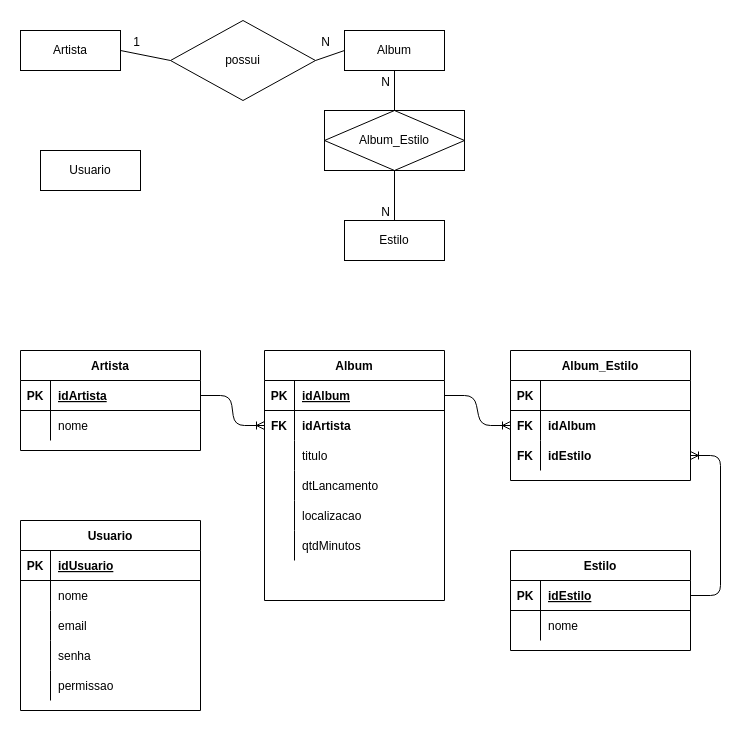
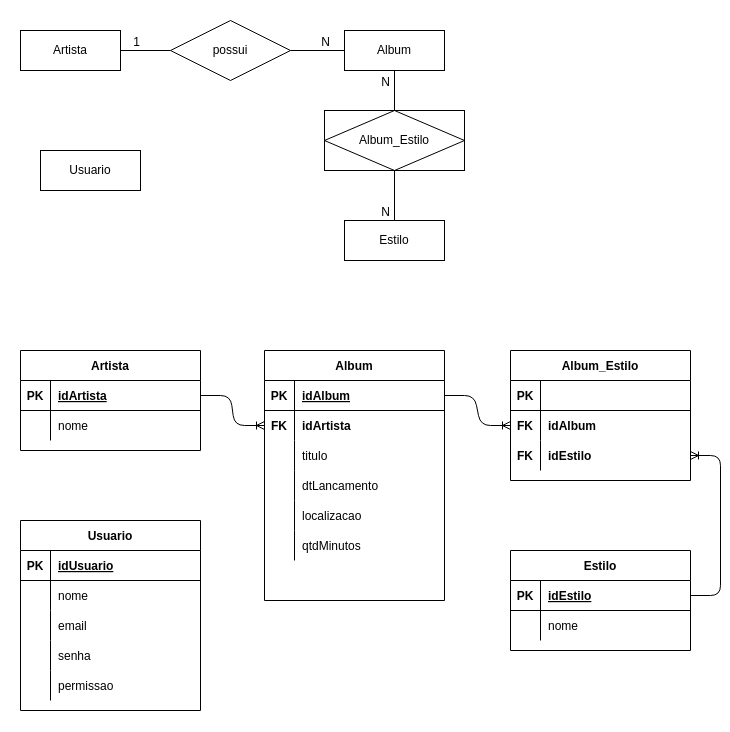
(243, 61) -> (231, 51)
